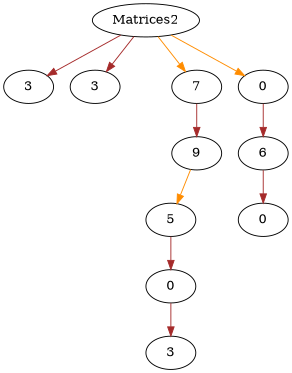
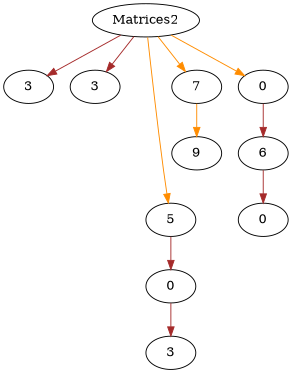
(197, 116) -> (197, 116)
(186, 182) -> (157, 116)
